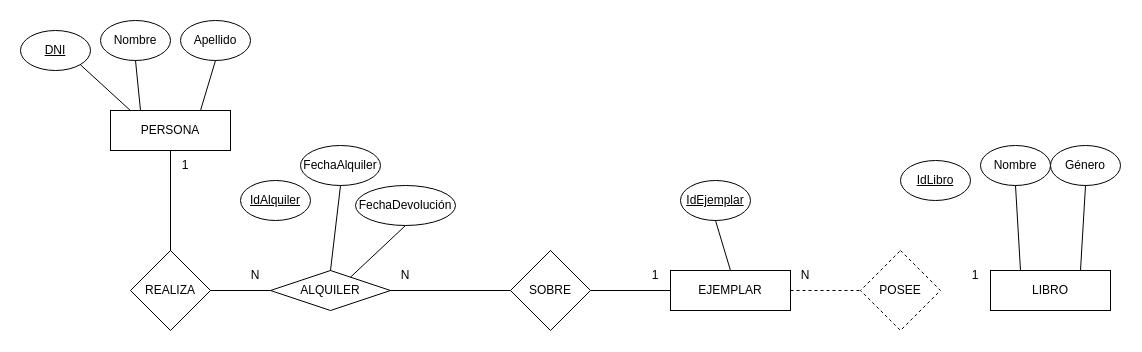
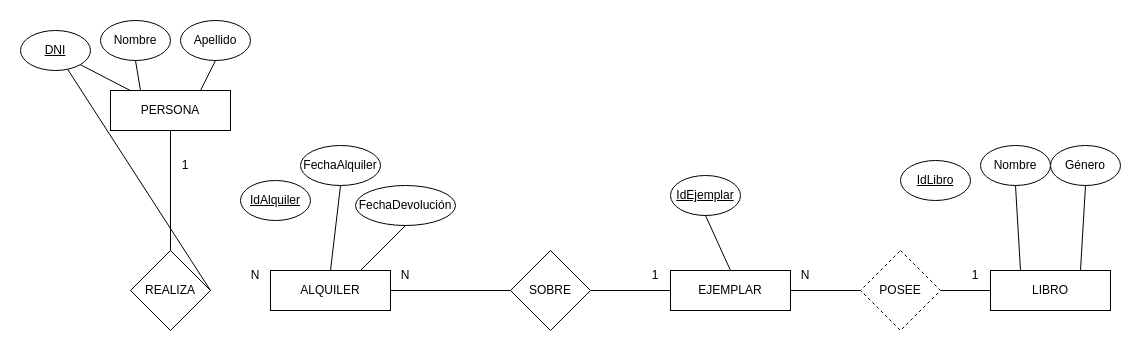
(171, 131) -> (171, 111)
(716, 201) -> (706, 196)
(241, 291) -> (139, 180)
(331, 291) -> (331, 291)
(826, 291) -> (826, 291)
none -> (966, 291)
